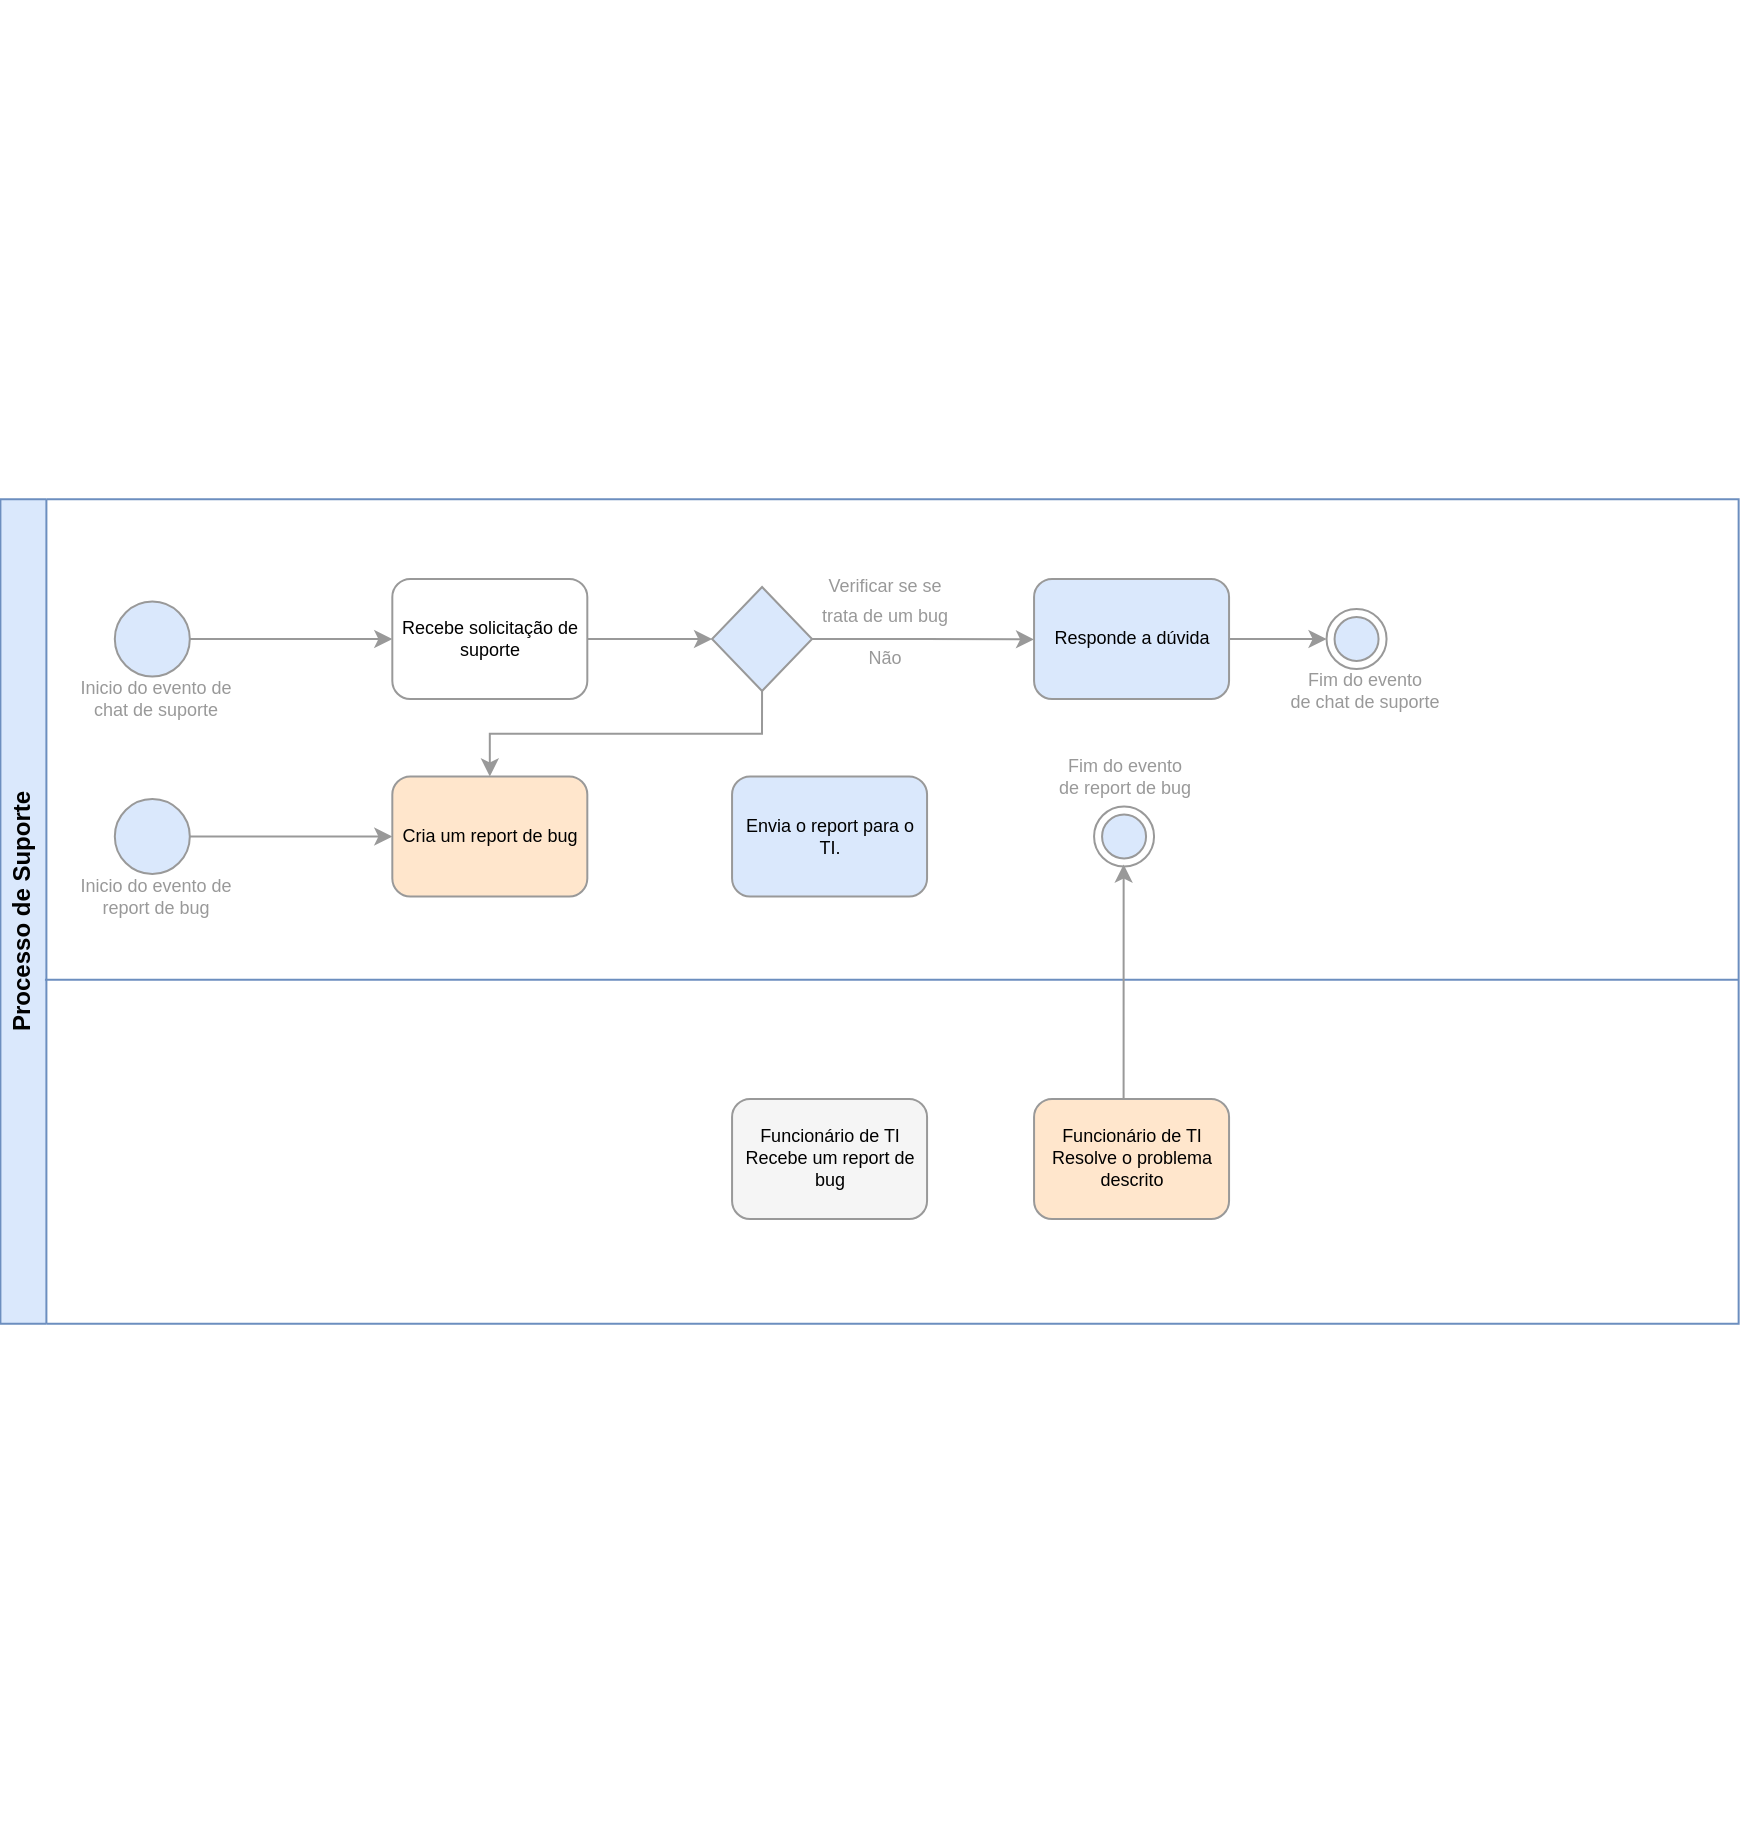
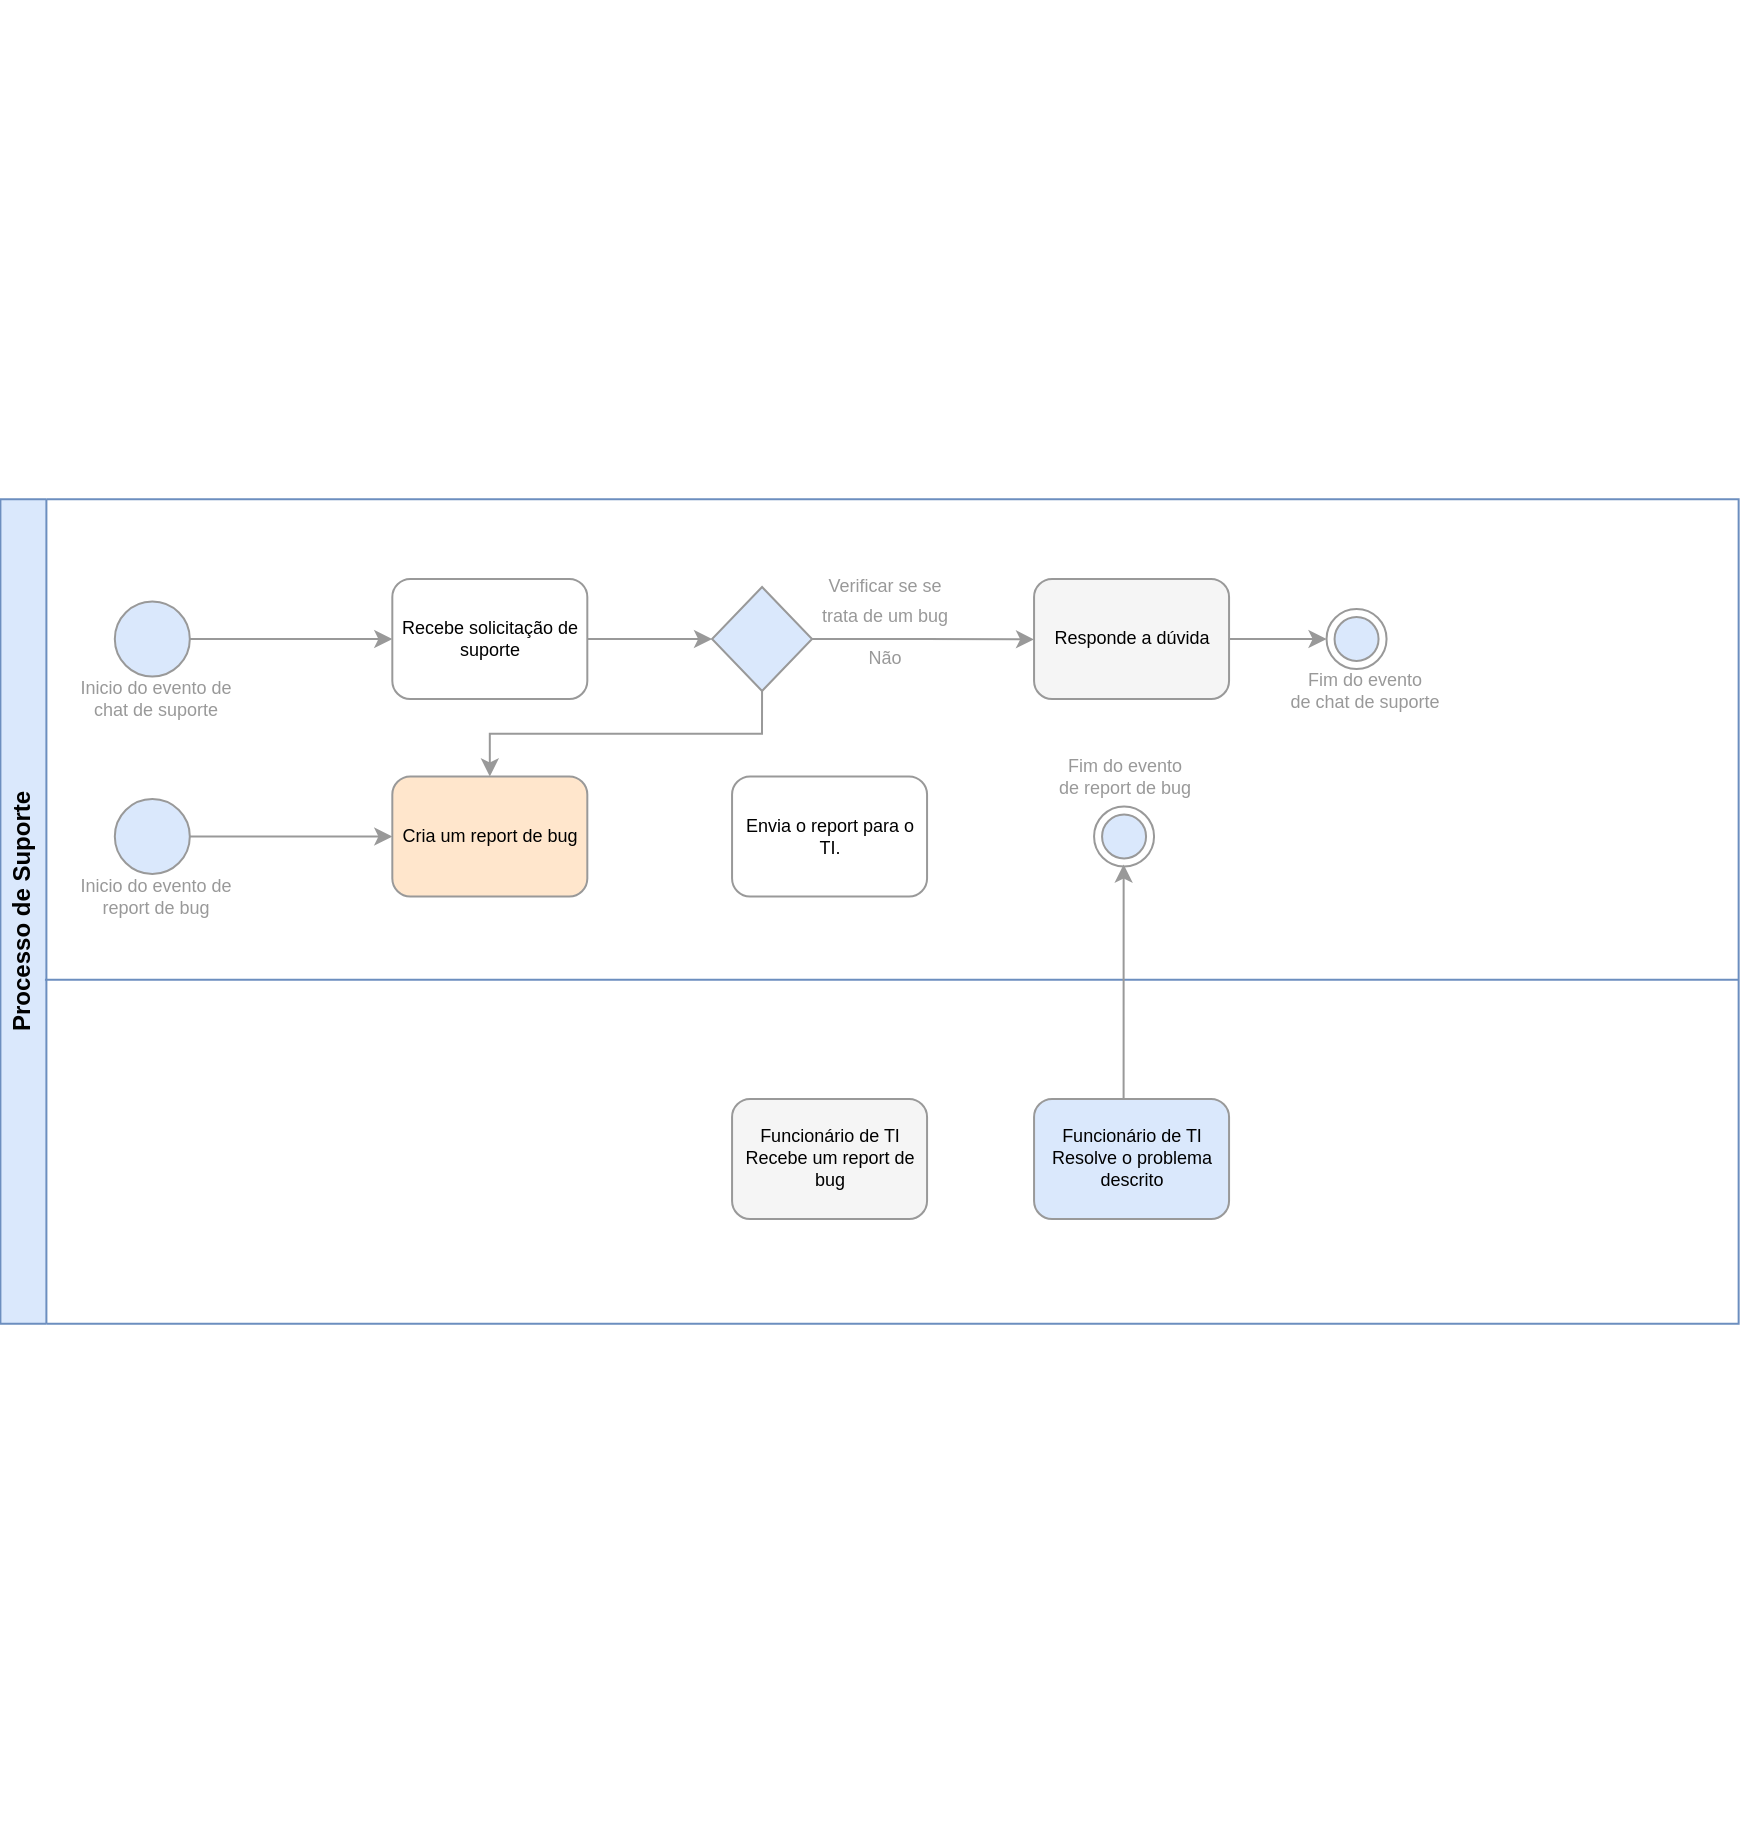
(1132, 639) -> (1132, 639)
(830, 837) -> (830, 837)
(1132, 1159) -> (1132, 1159)
